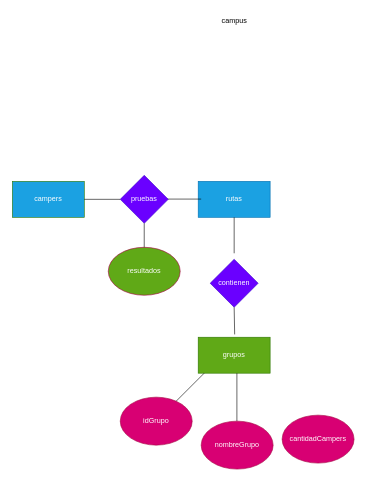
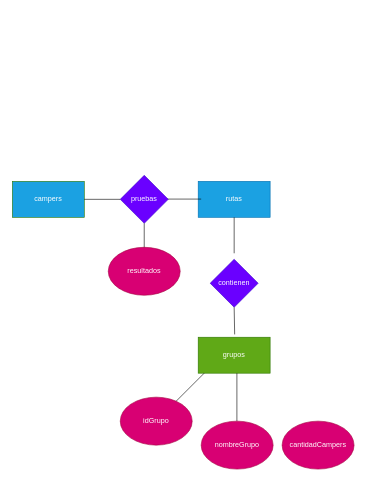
(234, 21) -> none
(144, 272) -> (144, 272)
(318, 440) -> (318, 446)
